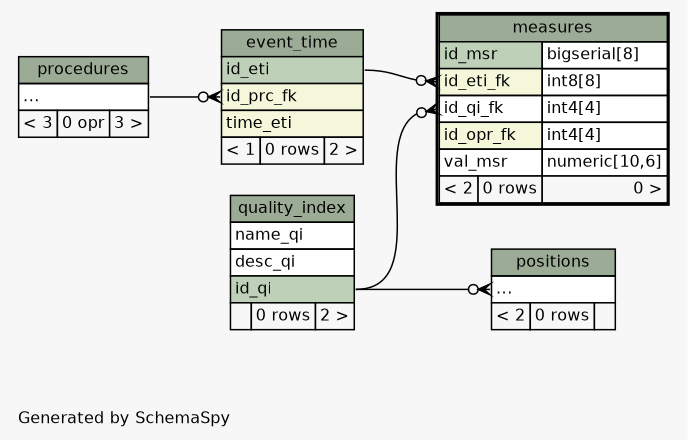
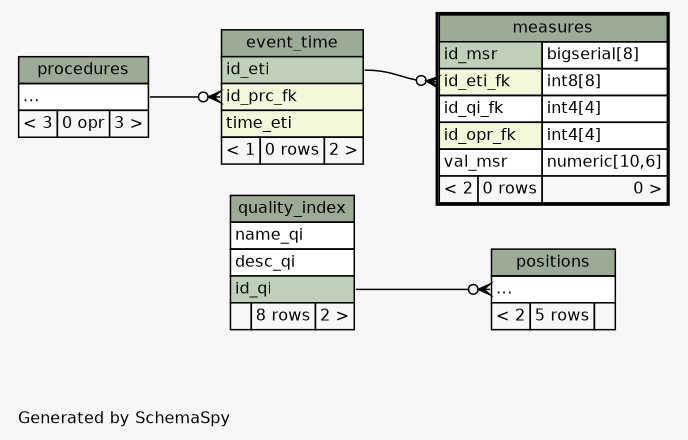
(397, 210) -> none
(283, 315) -> (283, 315)
(562, 315) -> (562, 315)
